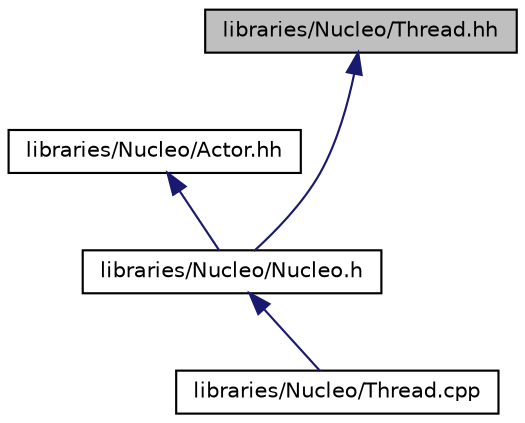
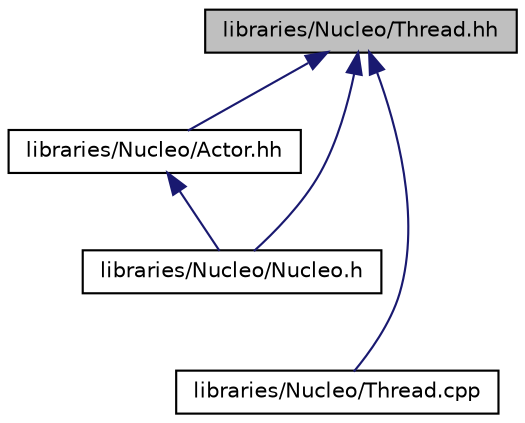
none -> (248, 97)
(292, 340) -> (408, 227)
